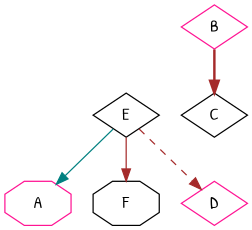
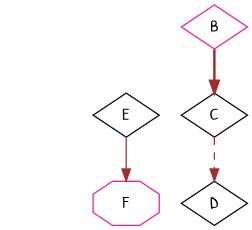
(166, 155) -> (214, 153)
(38, 203) -> none
(126, 203) -> (126, 203)
(214, 203) -> (214, 203)
